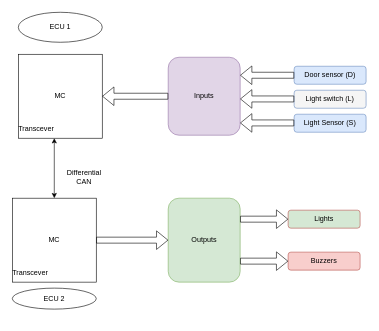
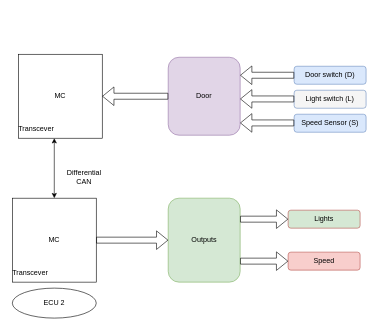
(60, 27) -> none
(330, 75) -> (330, 75)
(204, 96) -> (204, 96)
(330, 123) -> (330, 123)
(324, 261) -> (324, 261)
(54, 299) -> (54, 303)
